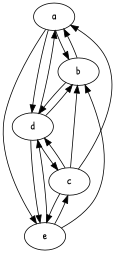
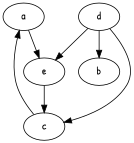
(60, 42) -> none
(73, 47) -> none
(39, 67) -> none
(48, 76) -> none
(54, 95) -> none
(74, 130) -> none
(57, 156) -> none
(104, 168) -> none
(44, 185) -> none
(54, 204) -> none
